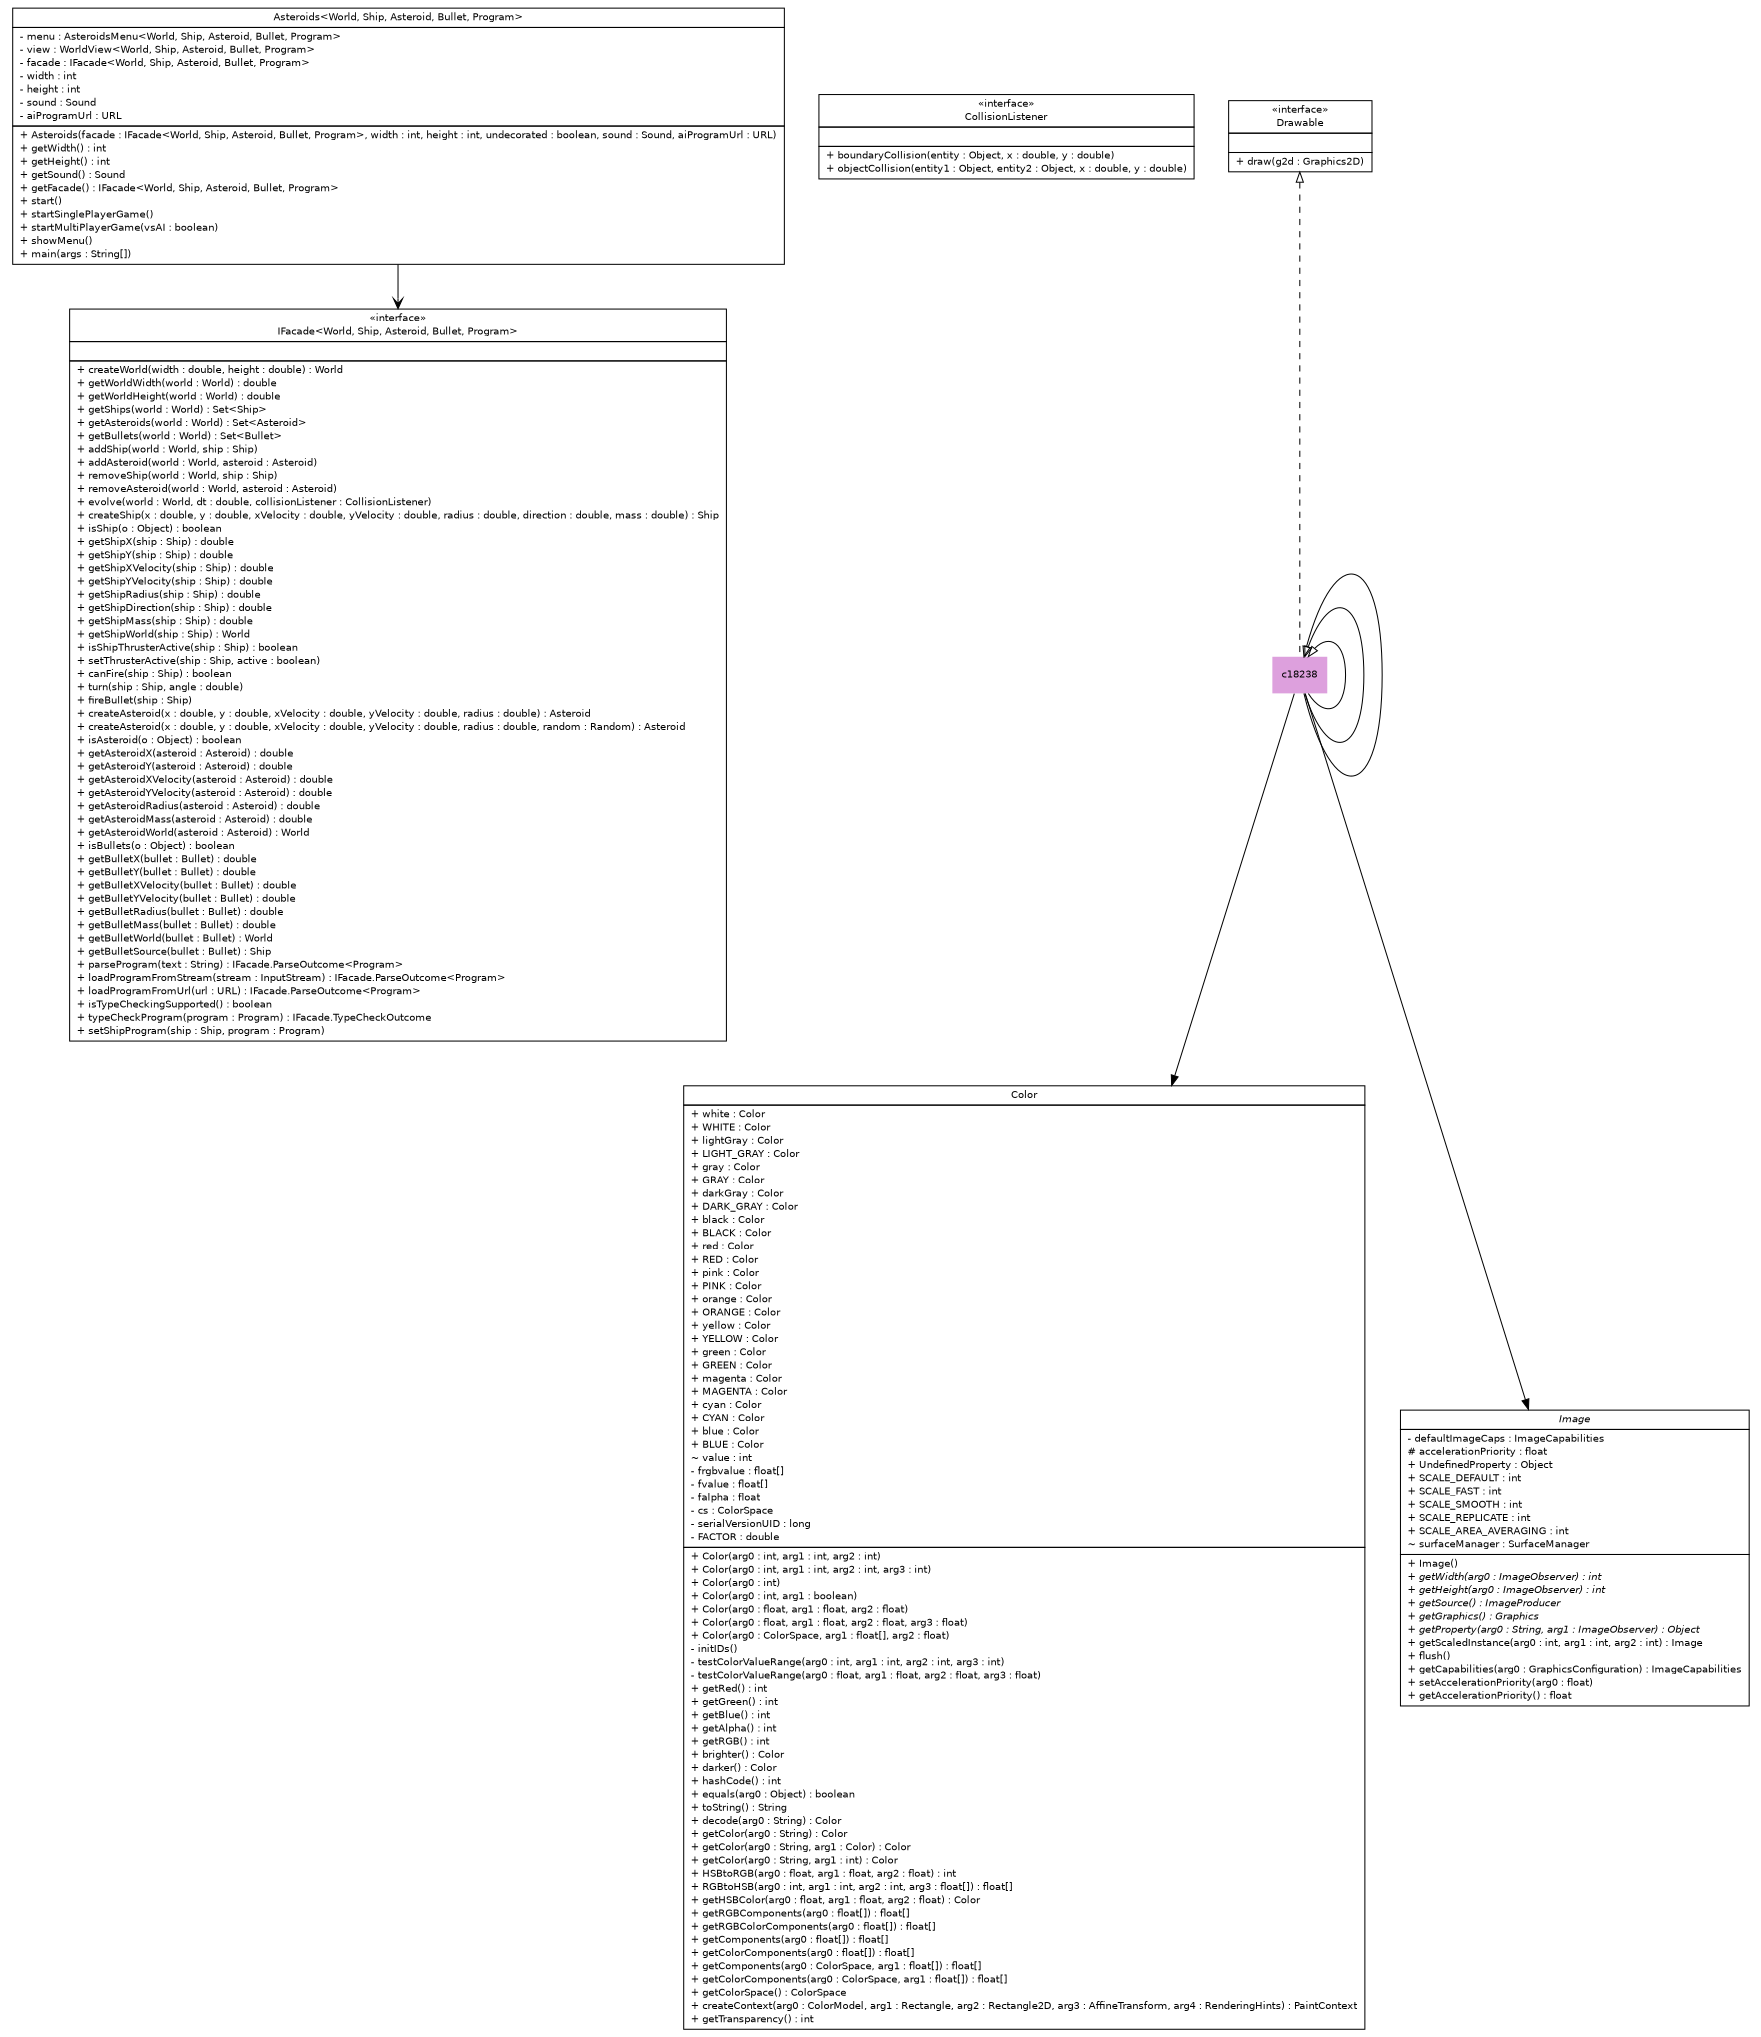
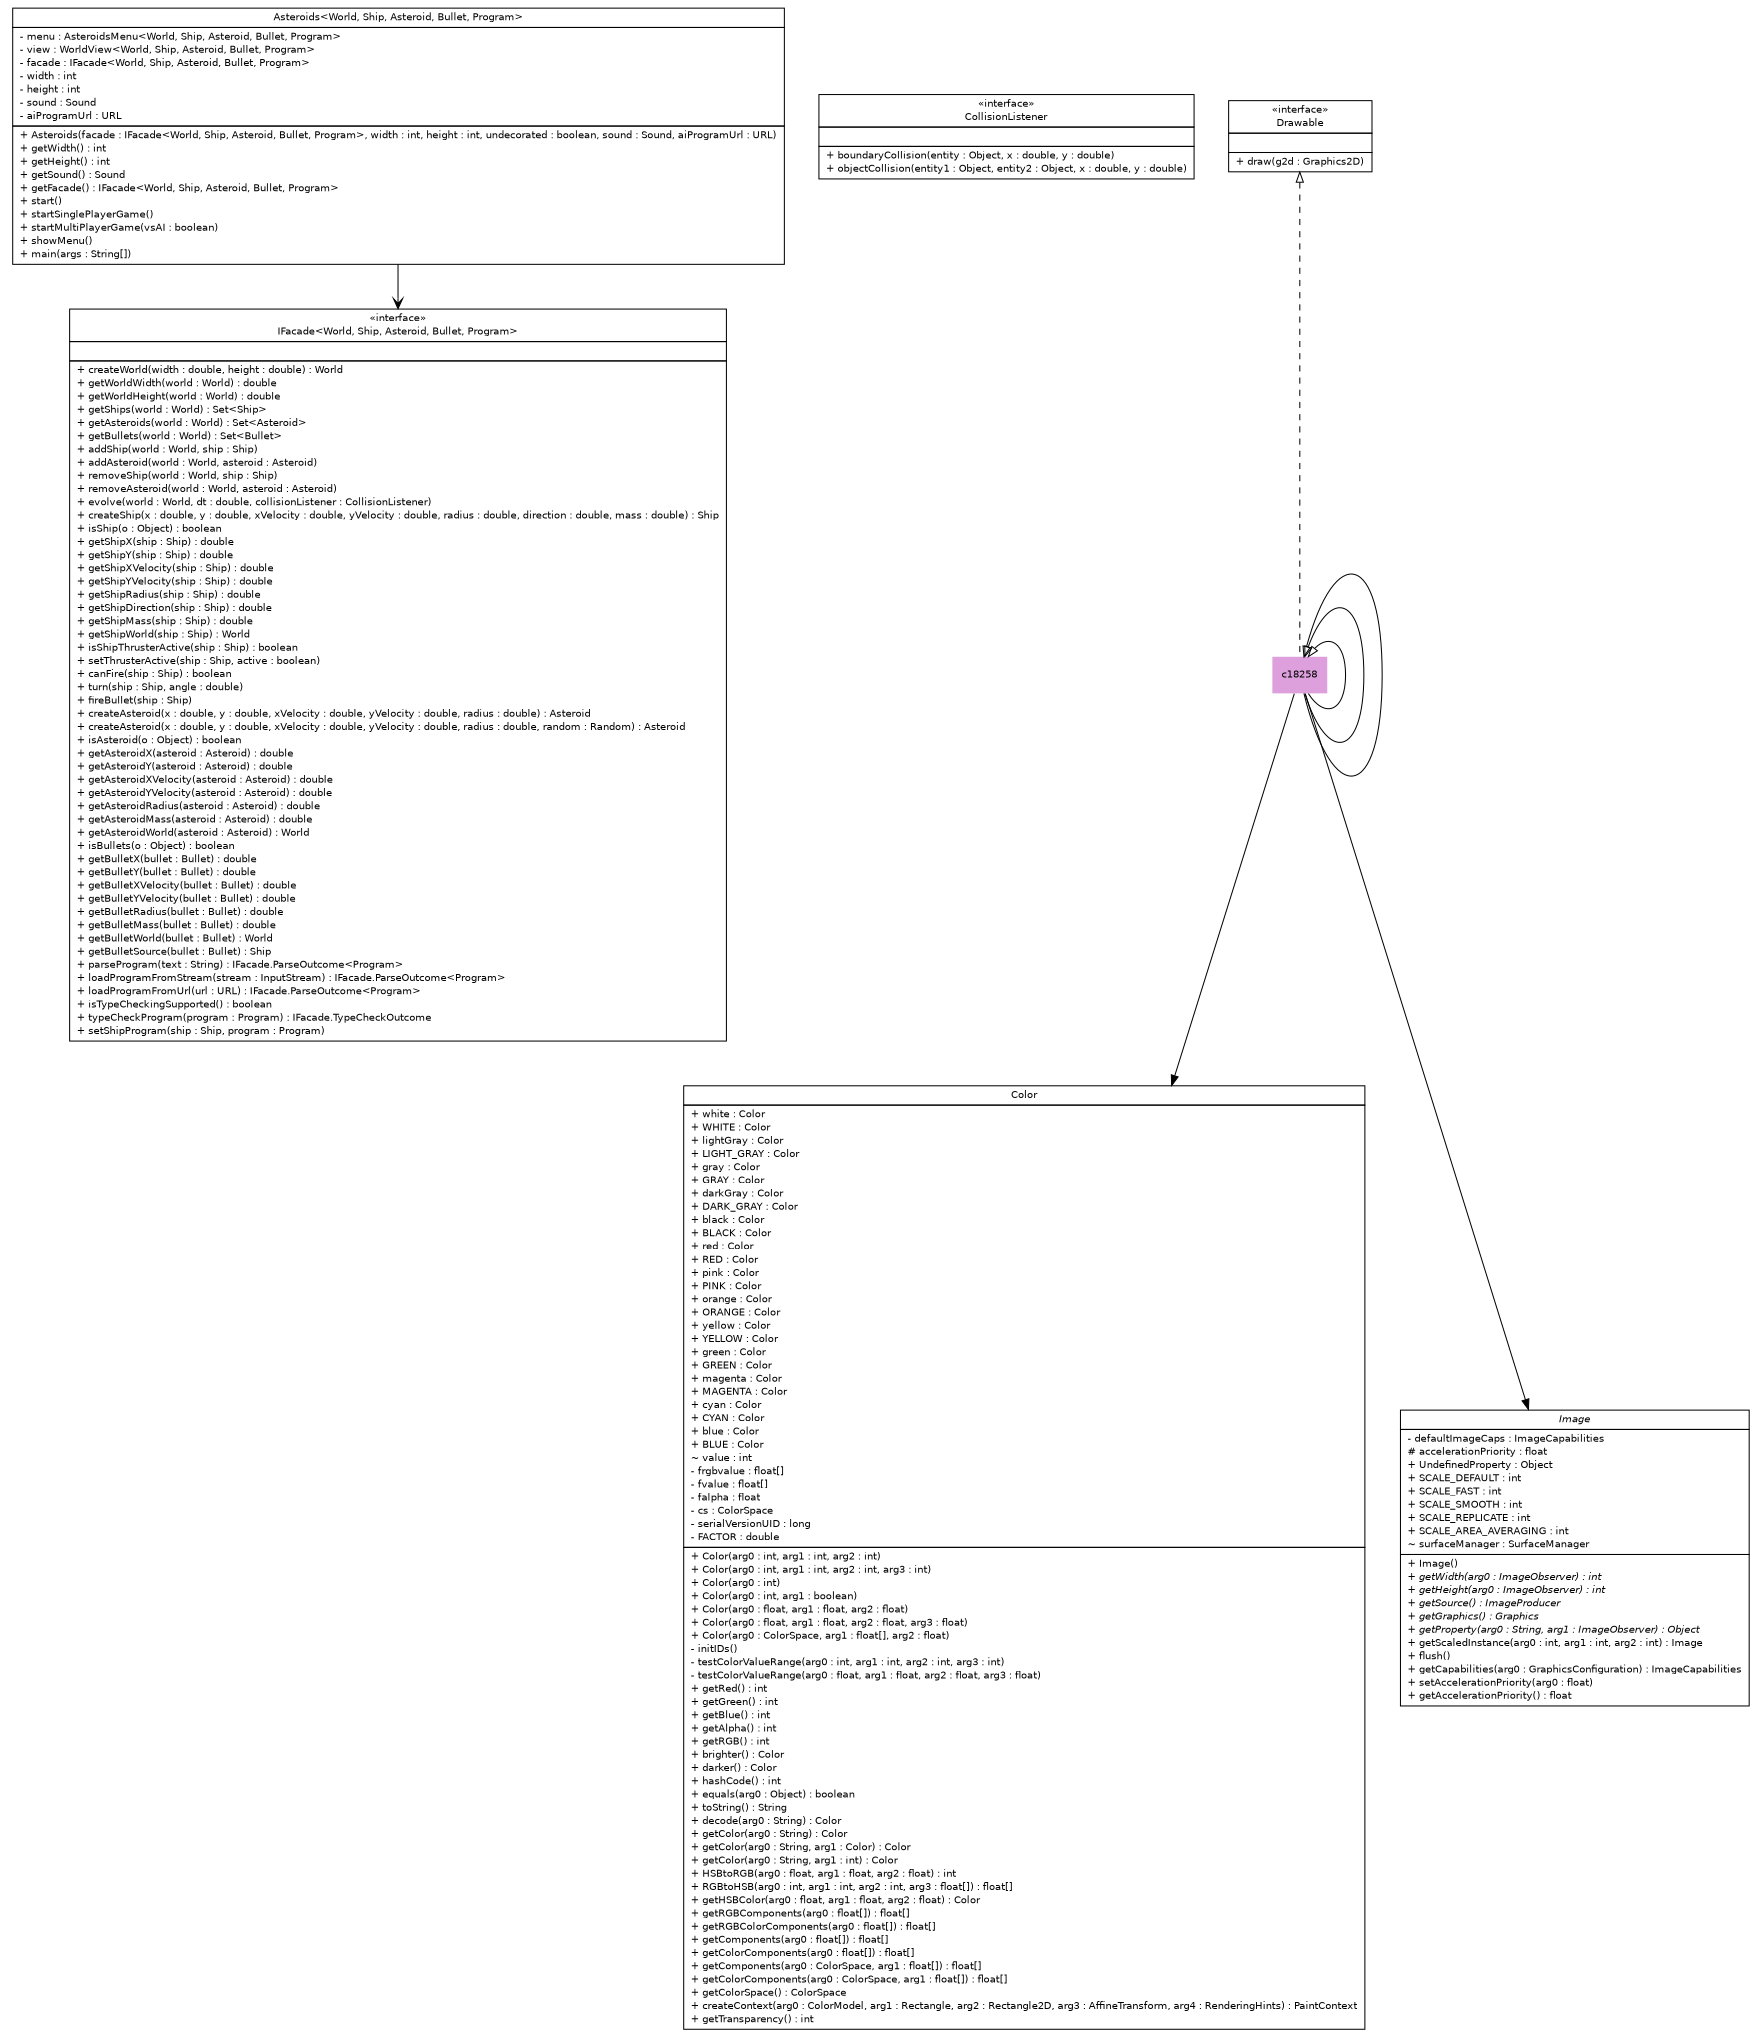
(1300, 675) -> (1300, 675)
